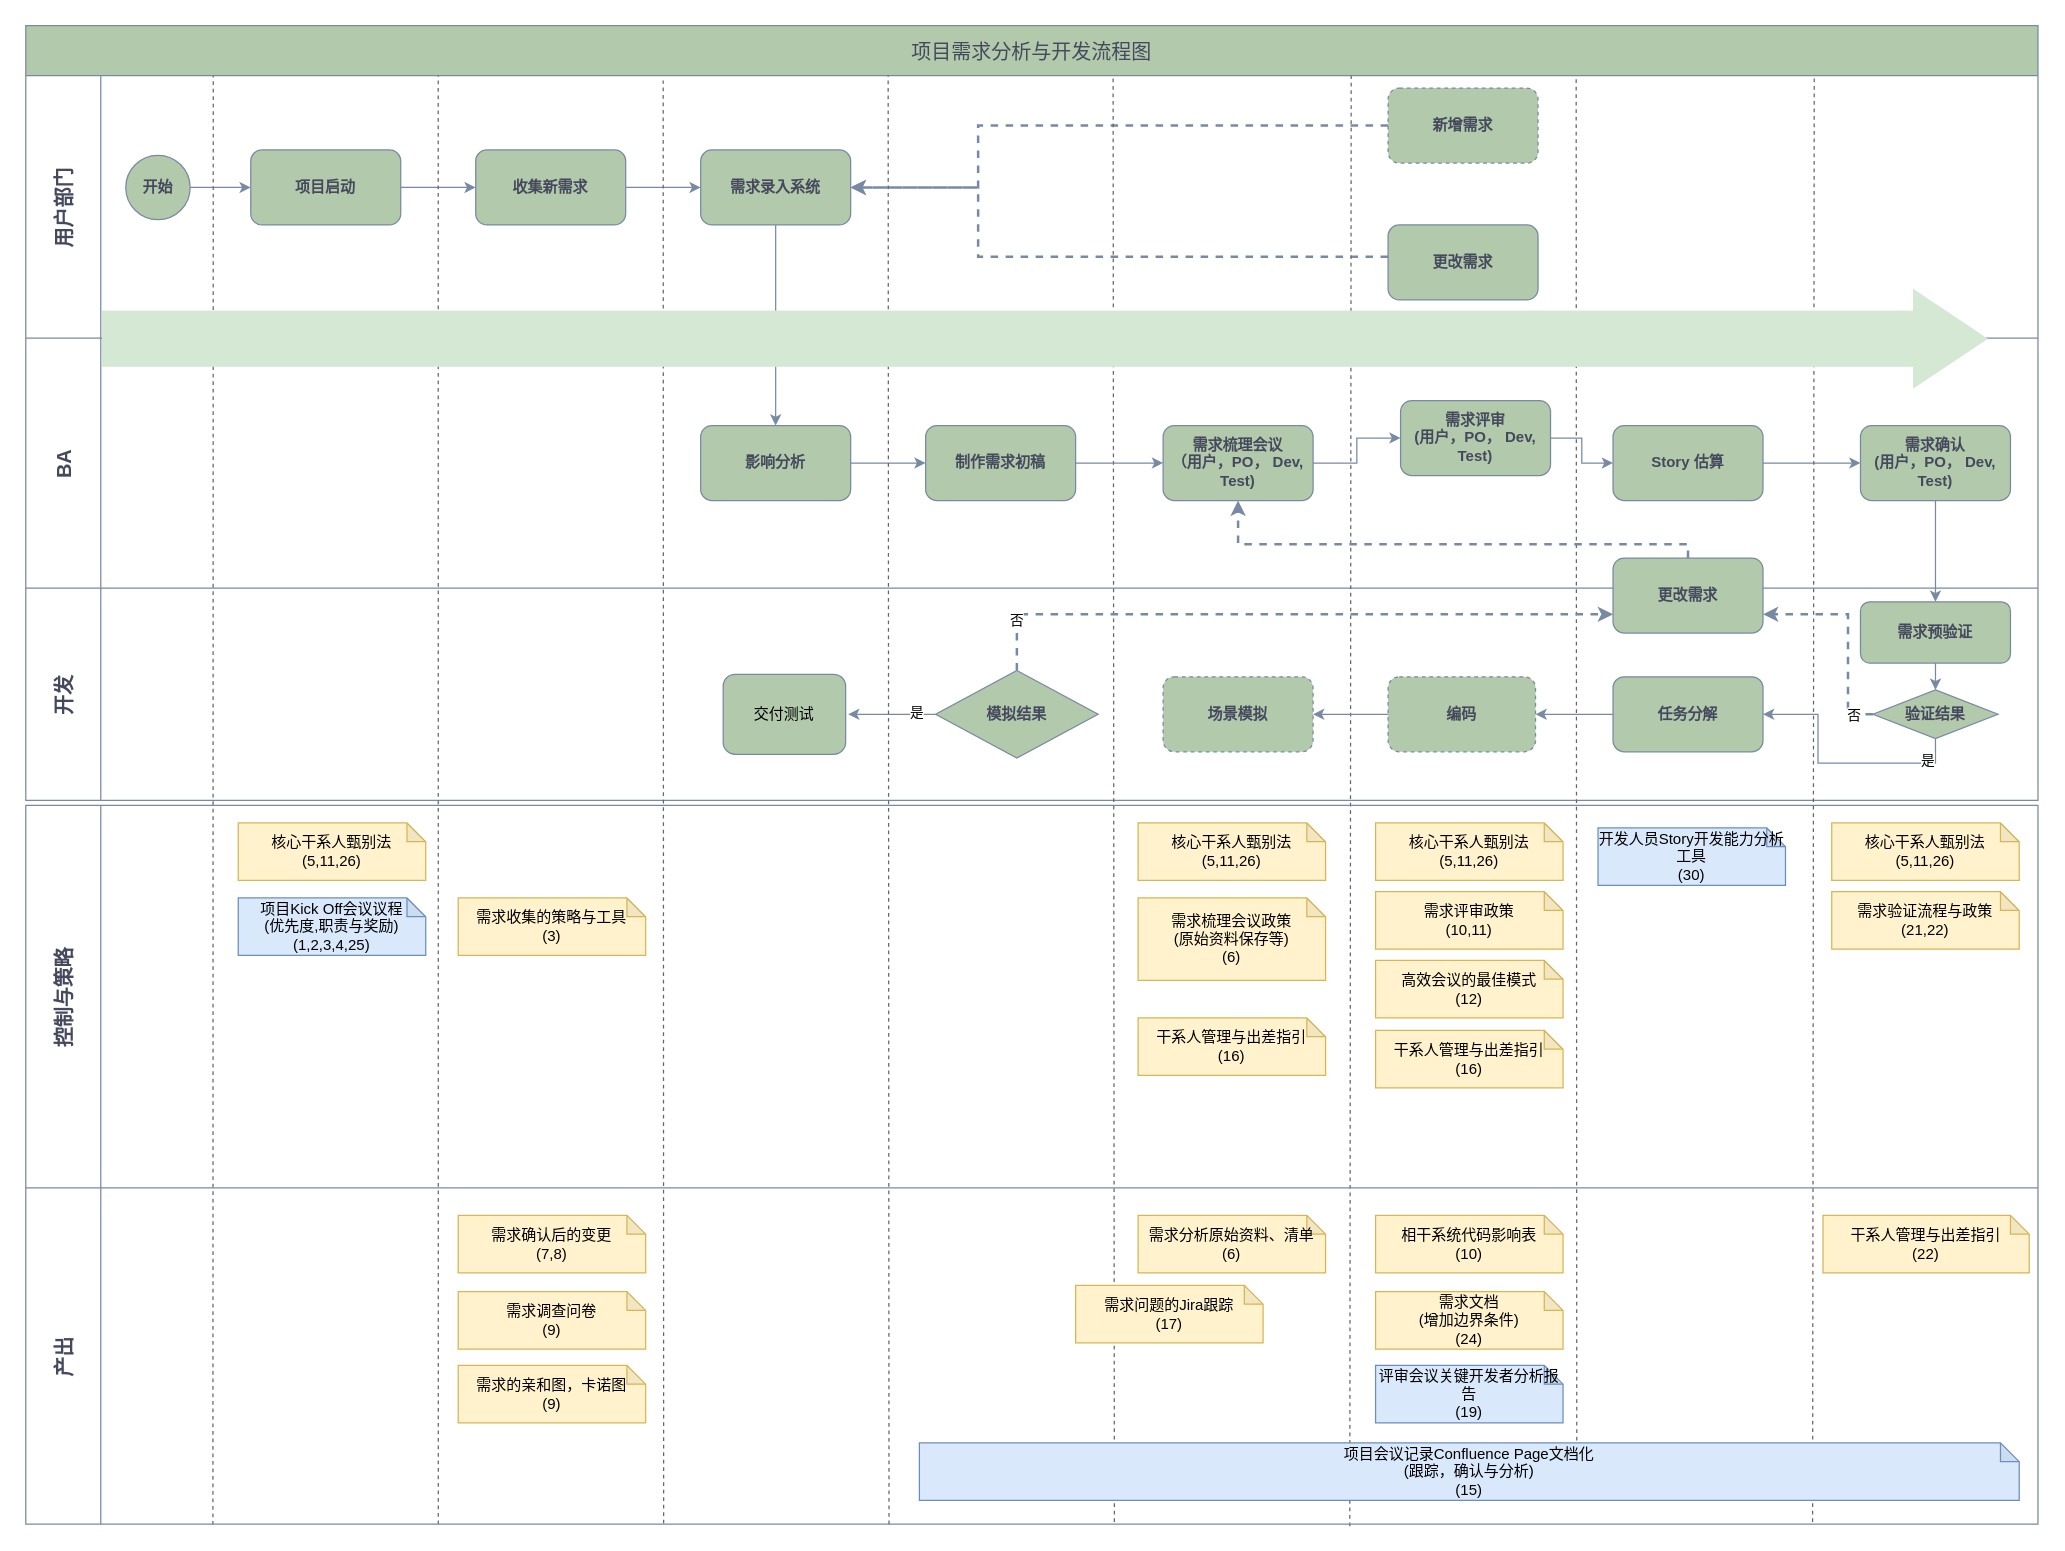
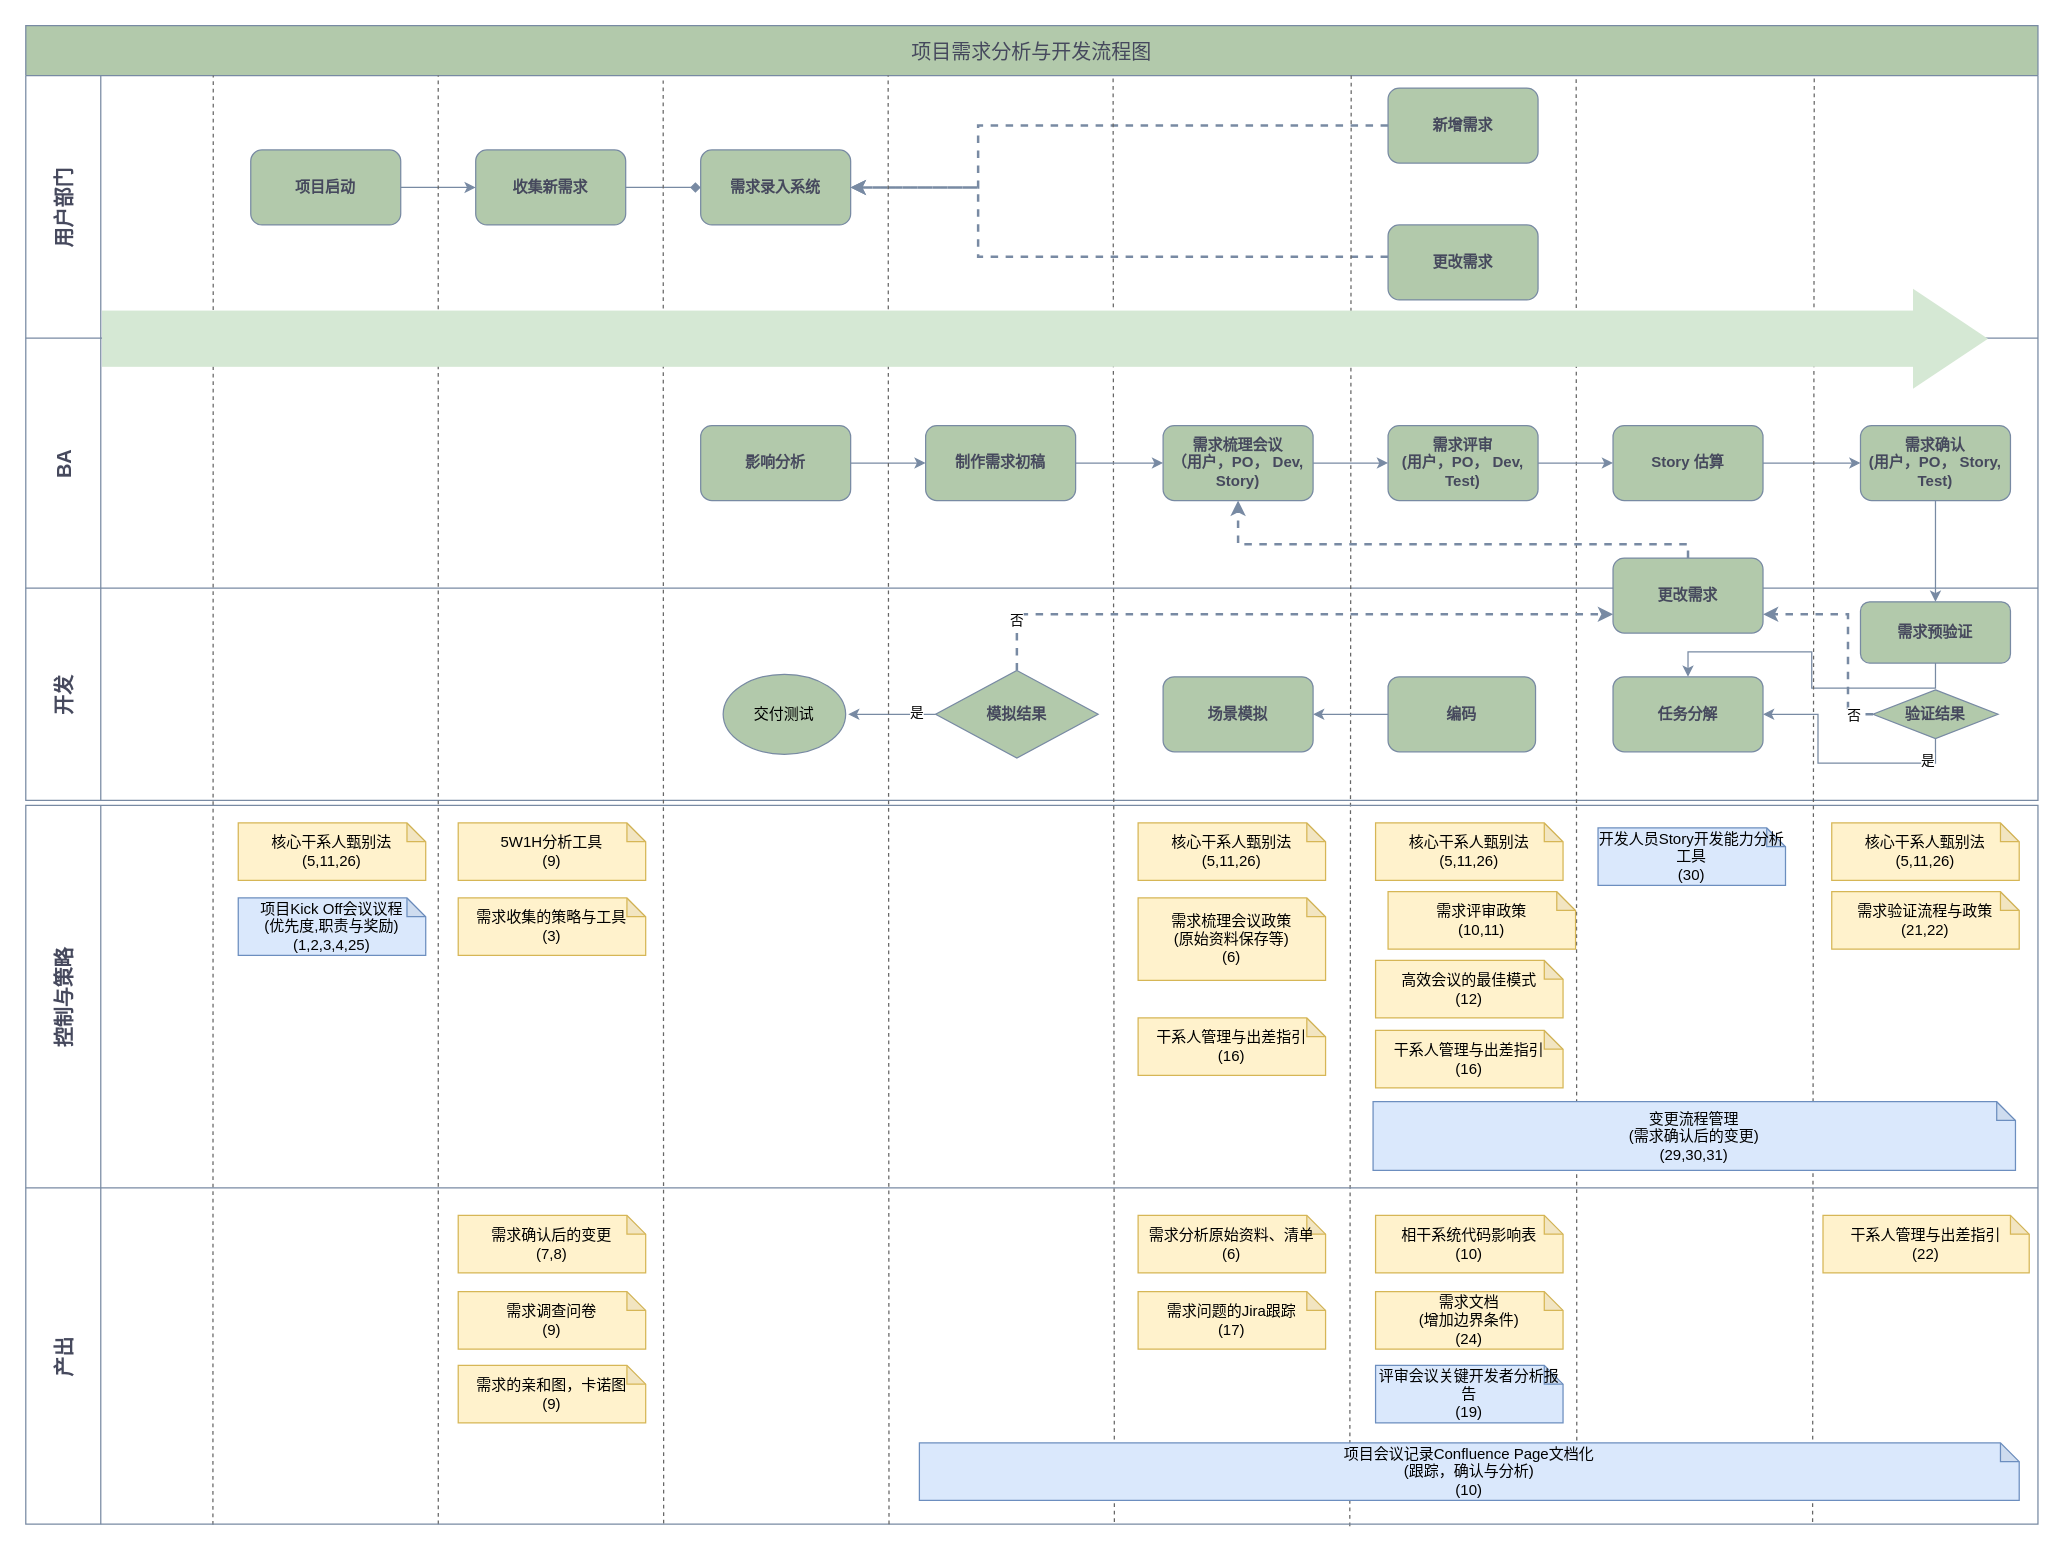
(1463, 126) -> (1463, 126)
(158, 188) -> none
(216, 188) -> none
(691, 188) -> (690, 188)
(776, 268) -> none
(1476, 438) -> (1463, 463)
(1238, 463) -> (1238, 463)
(1936, 463) -> (1936, 463)
(1936, 688) -> (1740, 652)
(784, 714) -> (784, 714)
(1238, 714) -> (1238, 714)
(1462, 714) -> (1462, 714)
(1579, 714) -> none
none -> (552, 852)
(1469, 921) -> (1482, 921)
none -> (1694, 1136)
(1169, 1314) -> (1232, 1321)
(1469, 1472) -> (1469, 1472)
